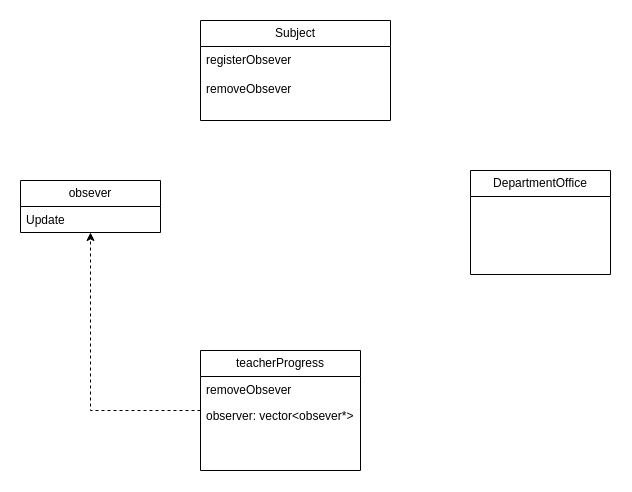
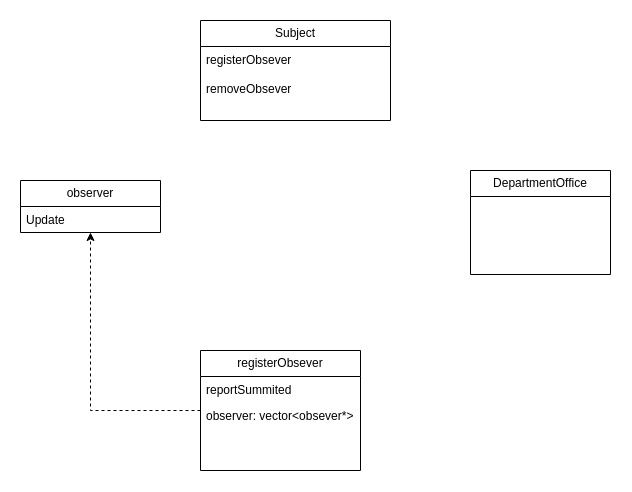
(91, 194) -> (91, 194)
(281, 364) -> (281, 364)
(250, 391) -> (252, 391)
